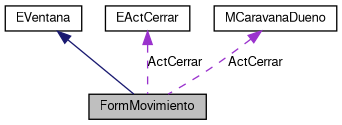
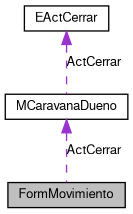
(43, 18) -> none
(148, 69) -> (67, 69)
